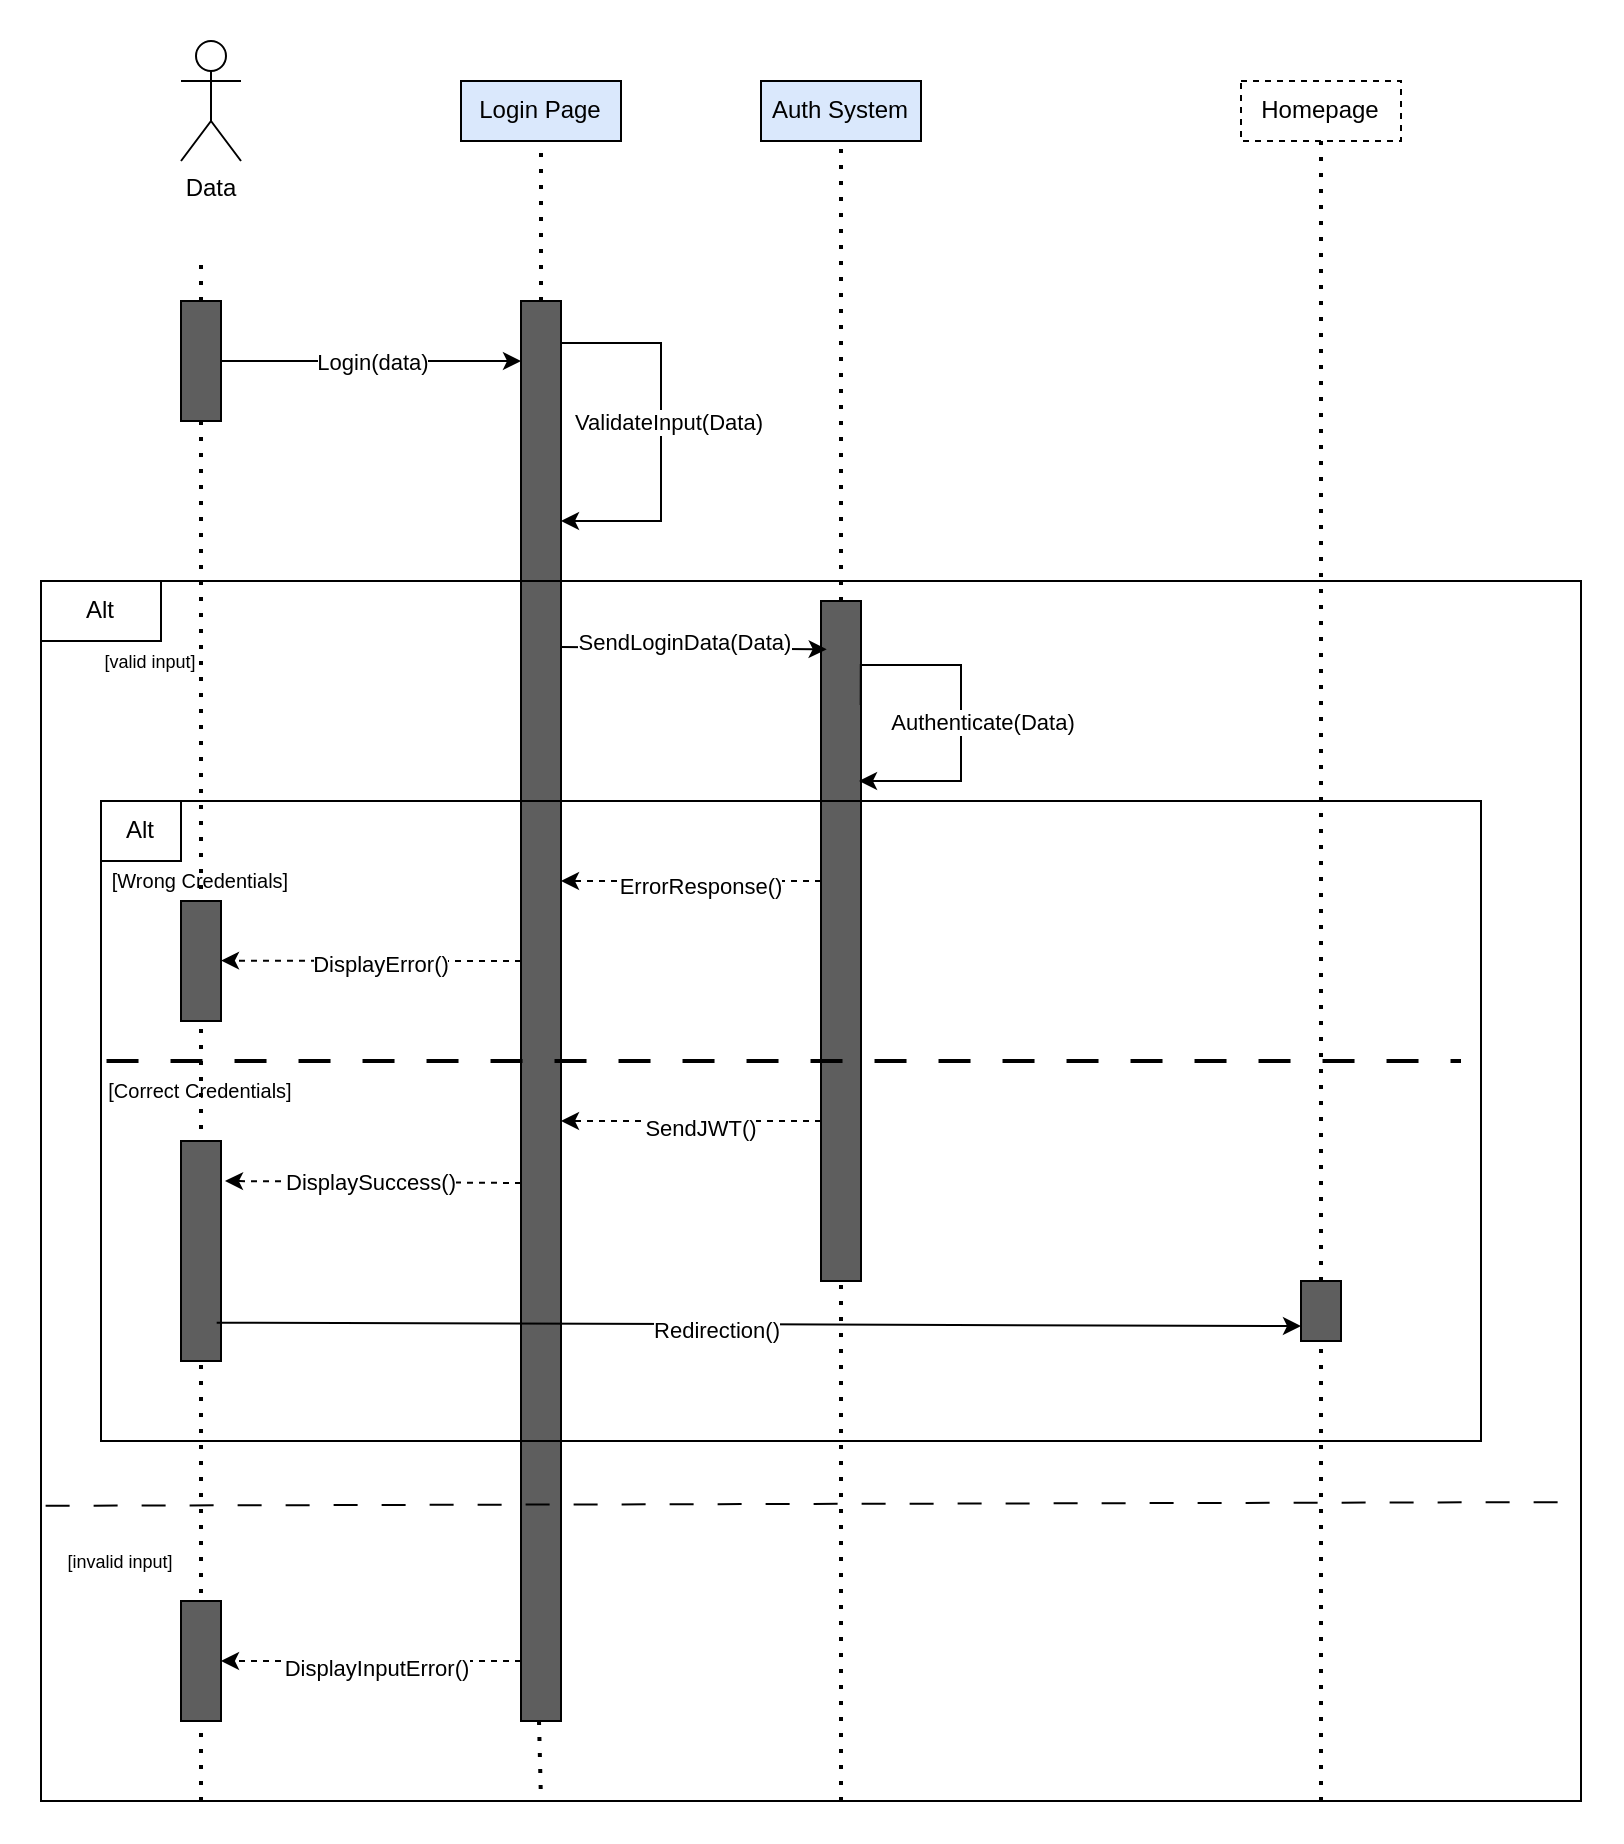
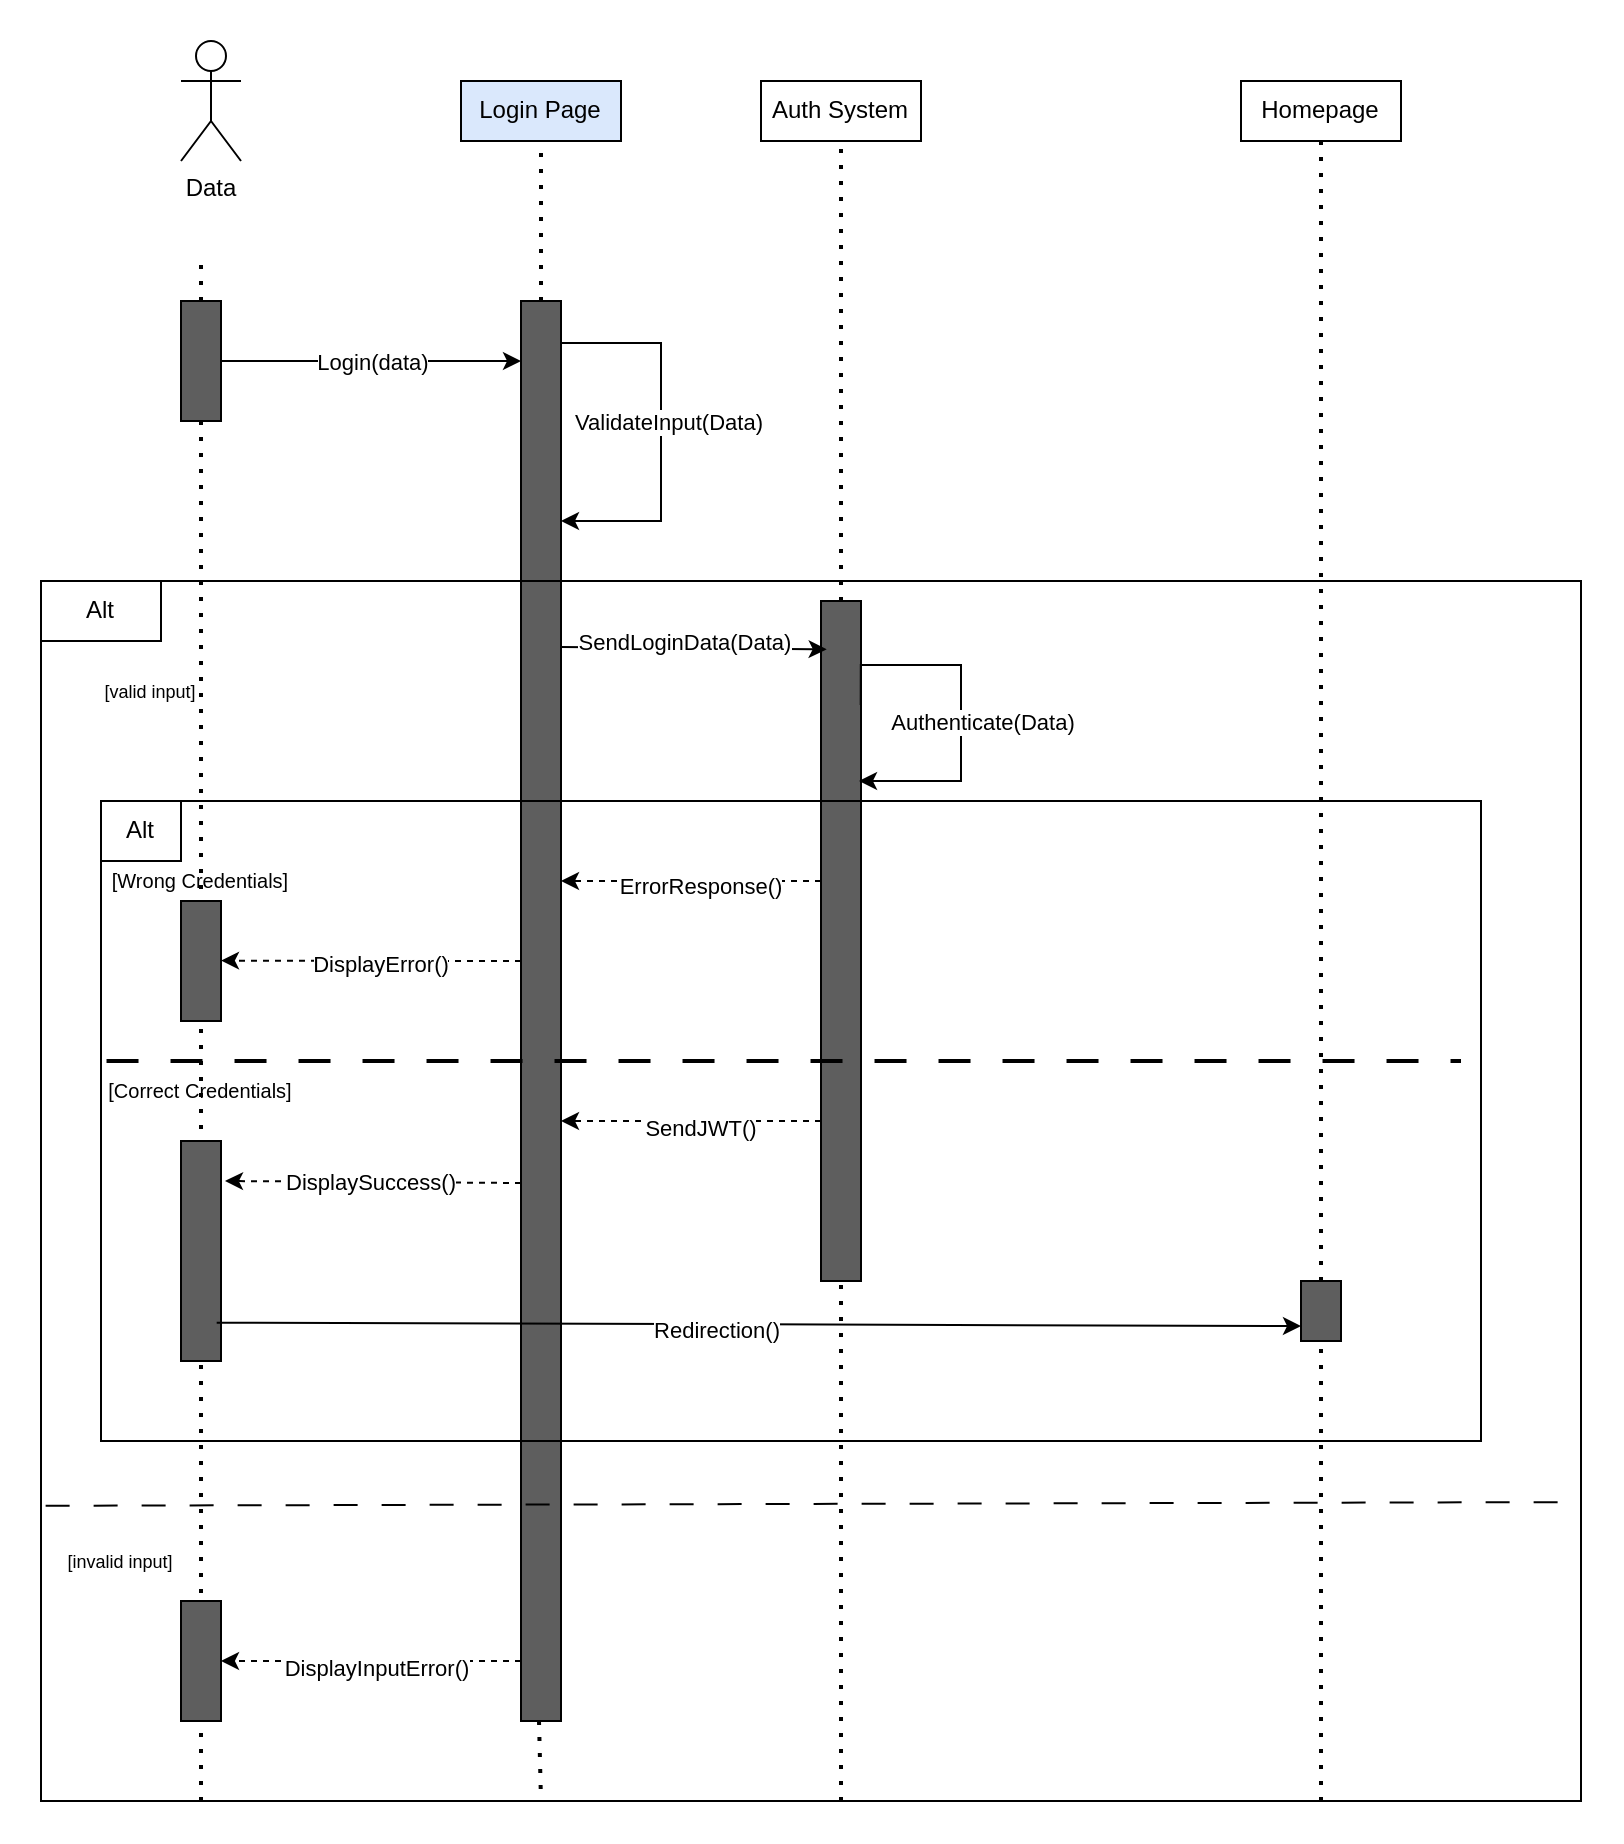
(841, 111) -> (841, 111)
(1321, 111) -> (1321, 111)
(151, 661) -> (151, 691)
